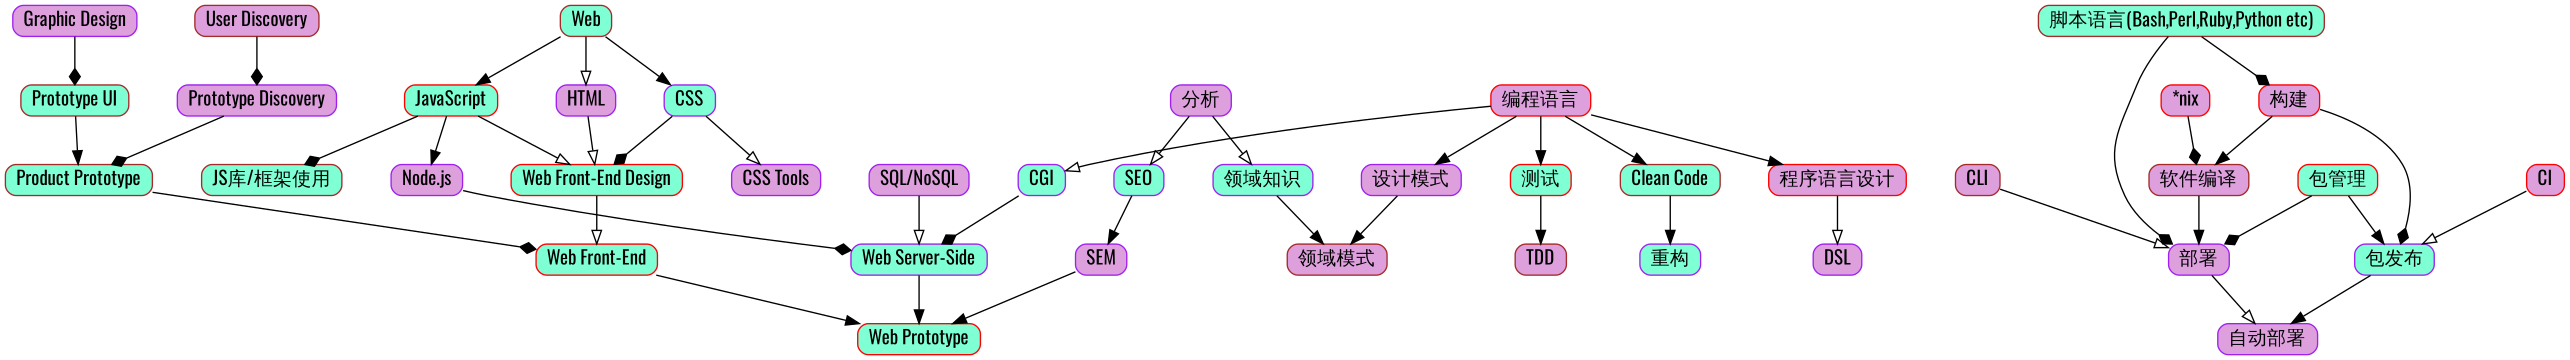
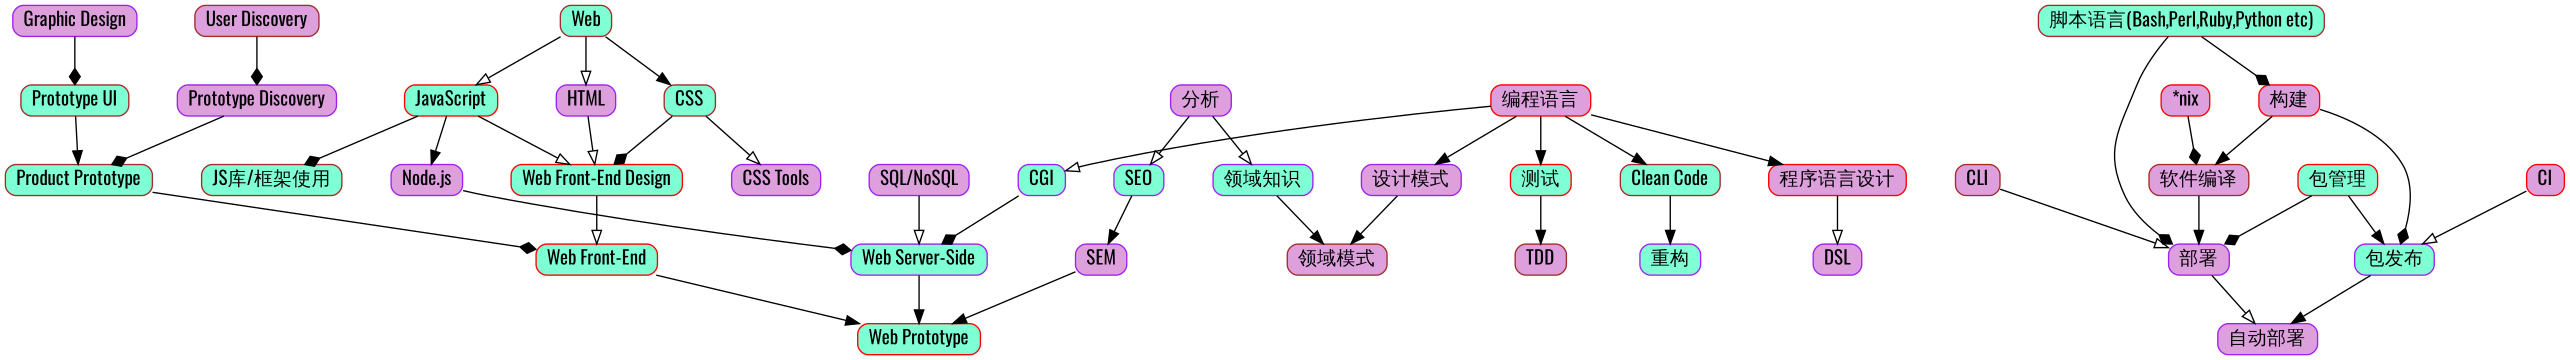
(525, 57) -> (525, 57)
(690, 100) -> (690, 100)
